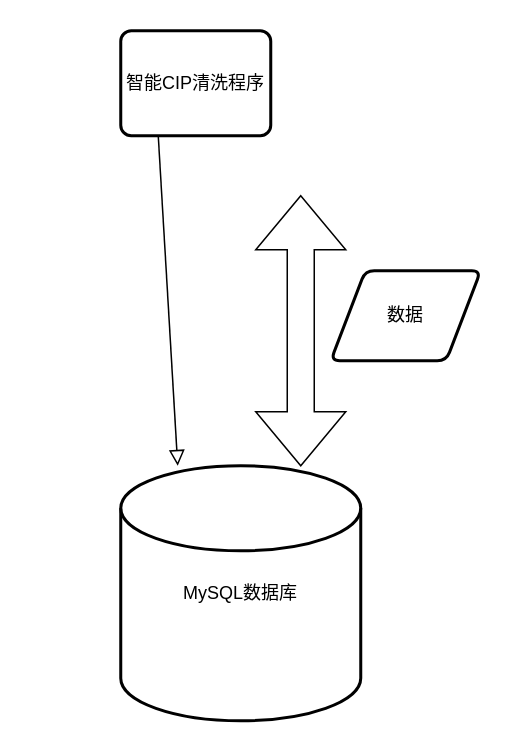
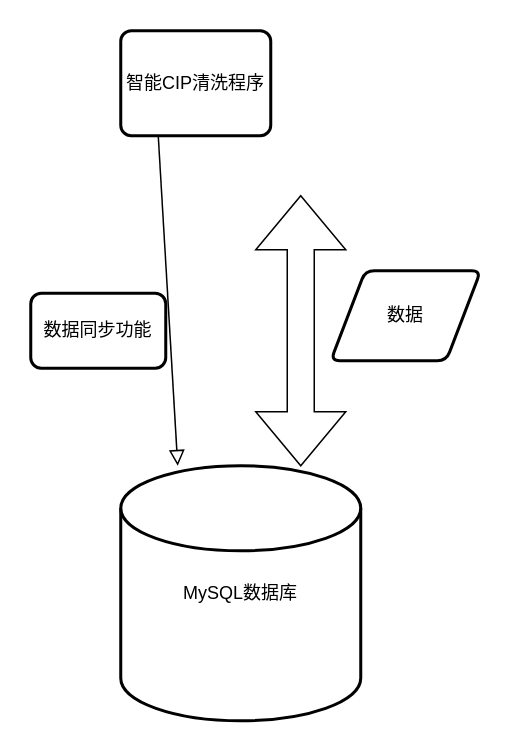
none -> (98, 331)
